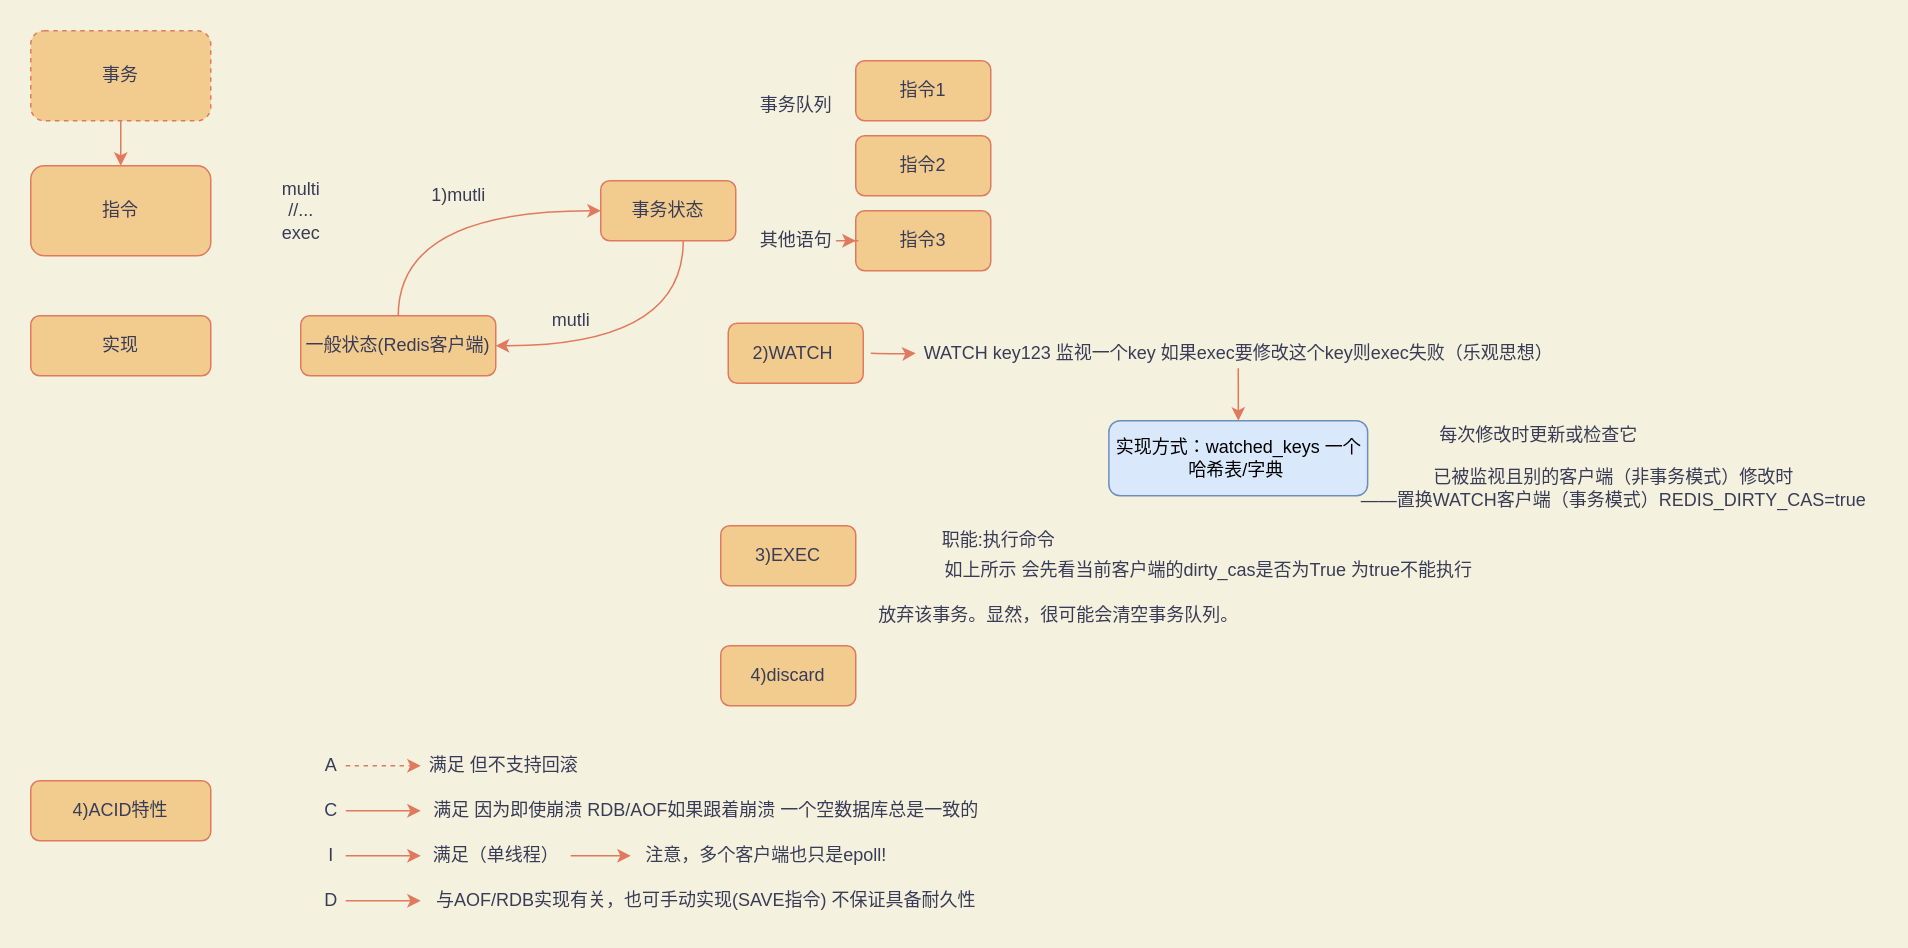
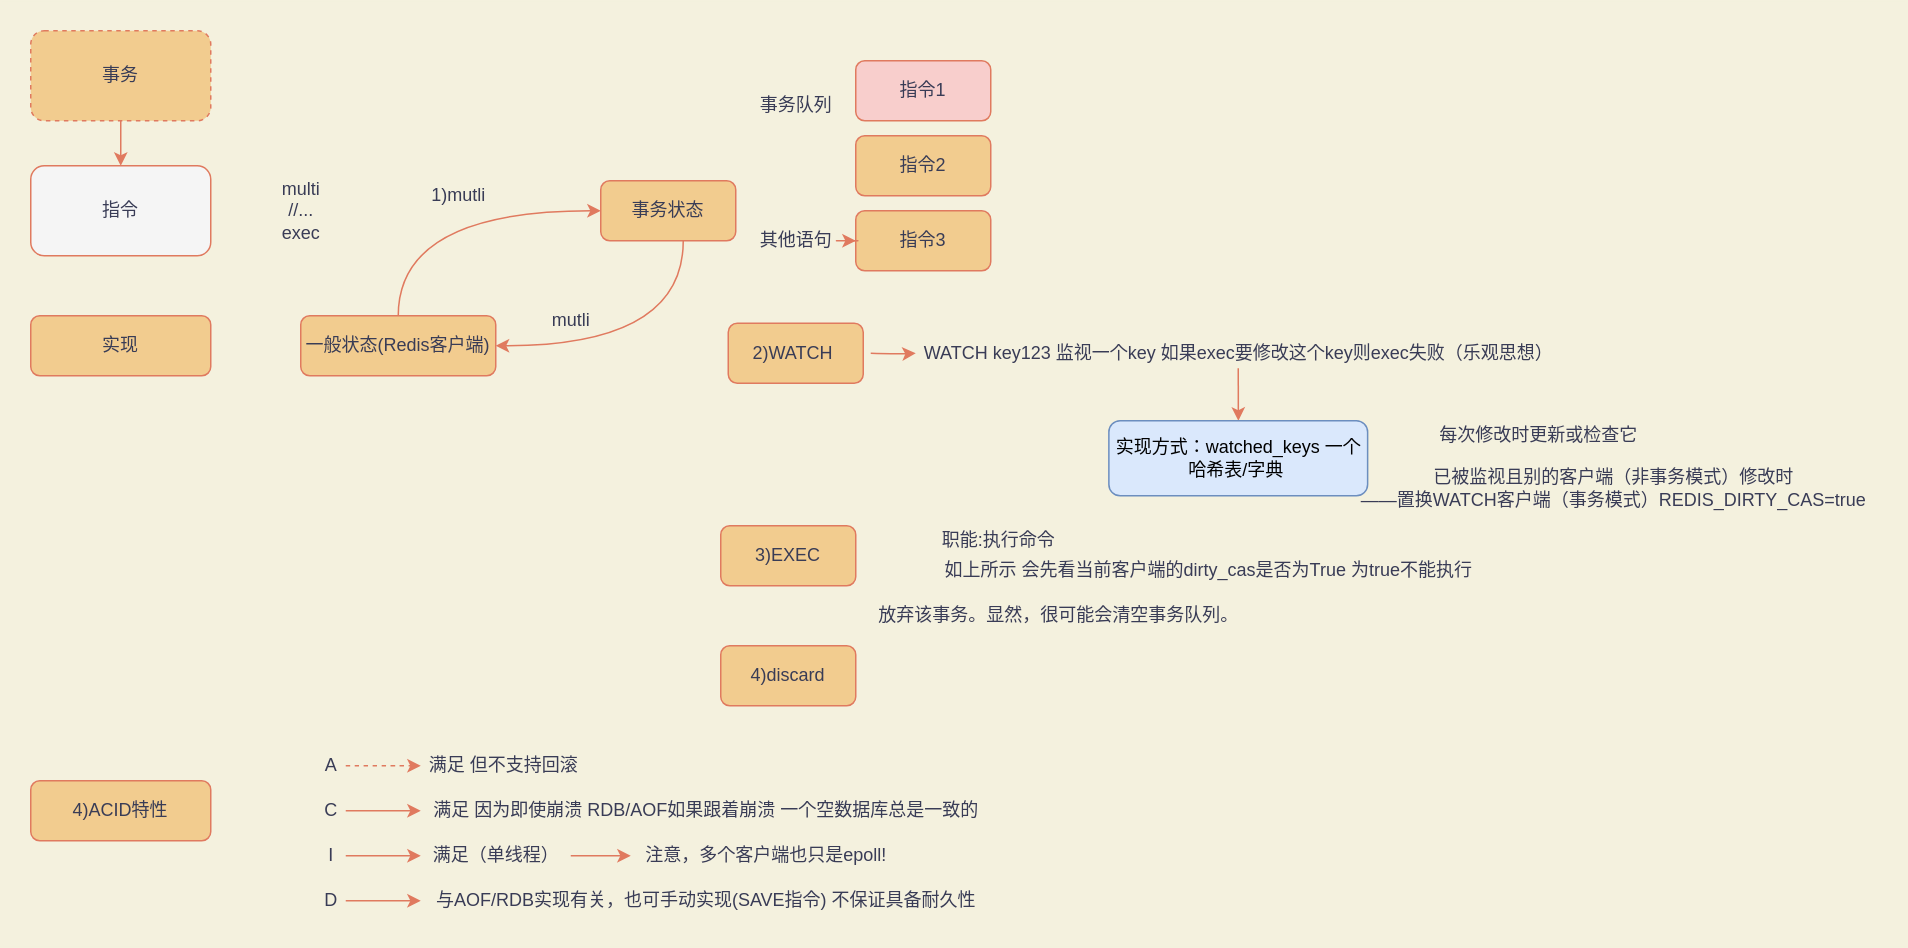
(923, 91) -> (923, 91)
(121, 211) -> (121, 211)
